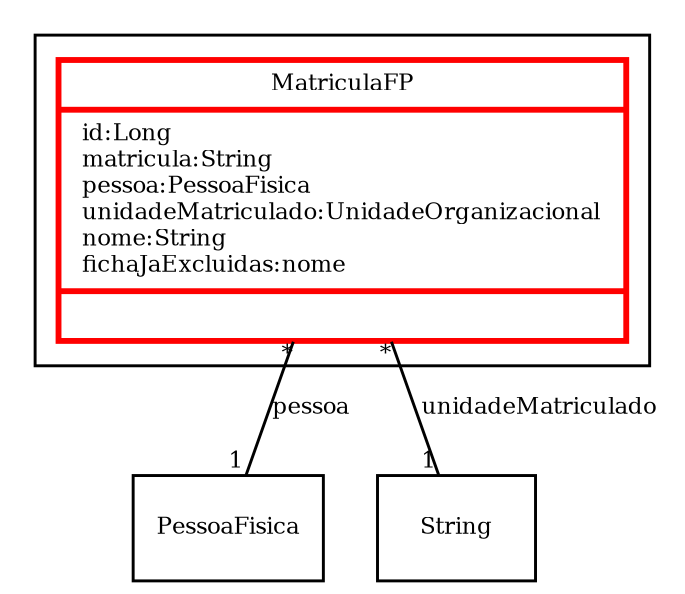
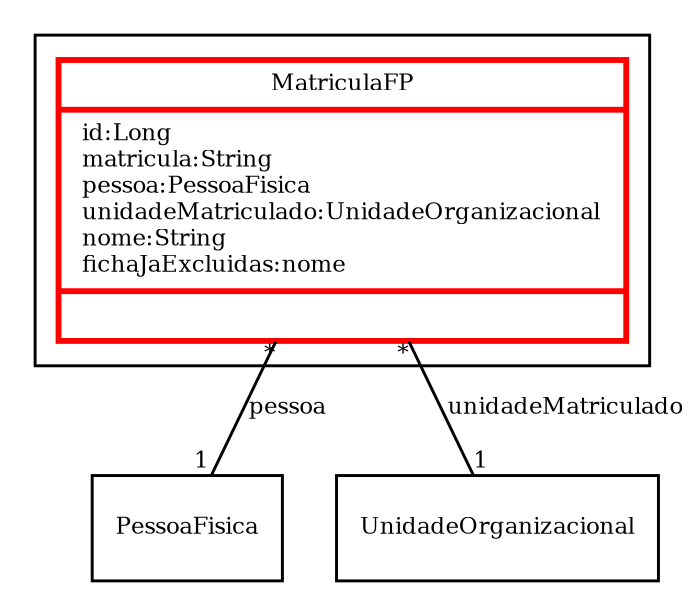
(457, 528) -> (497, 528)
